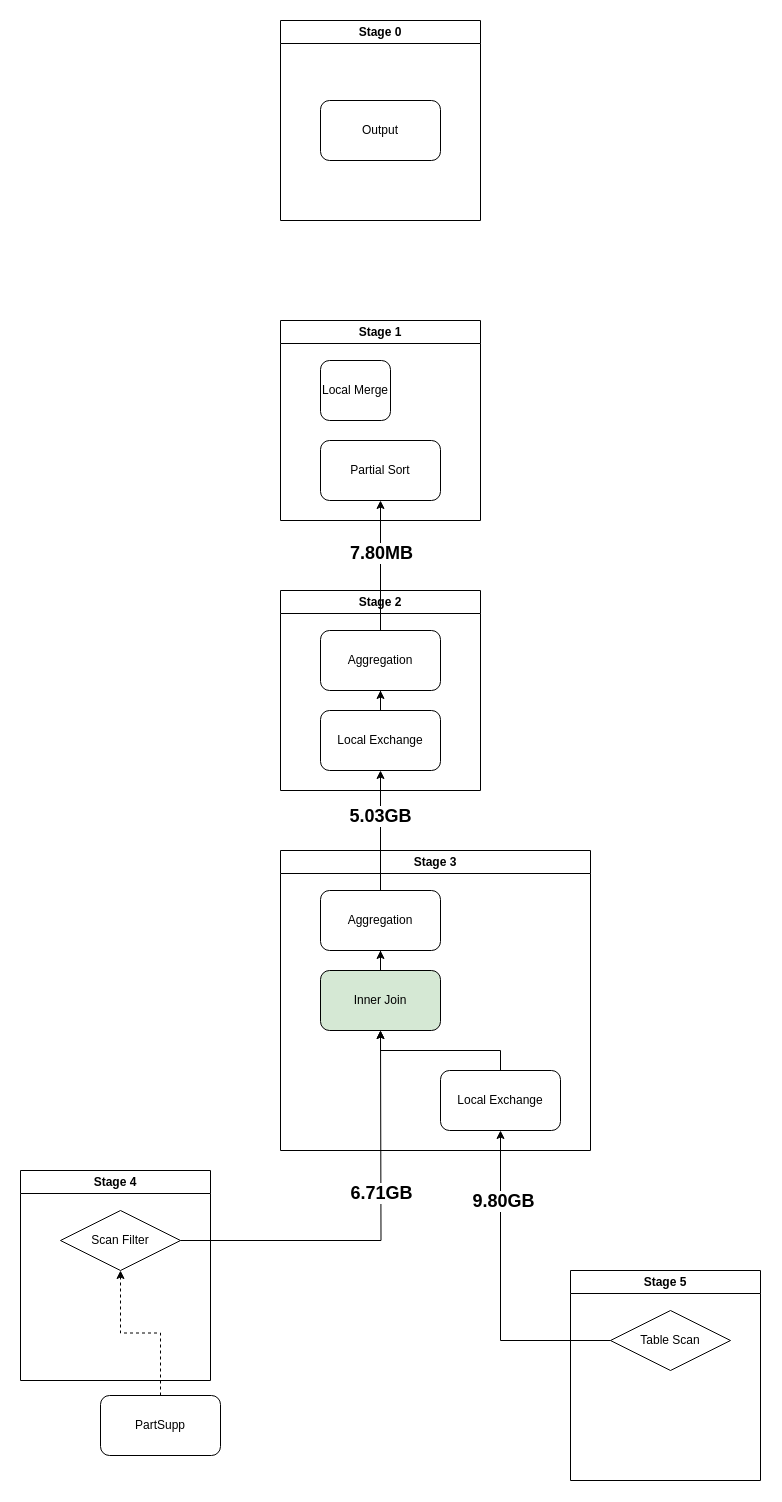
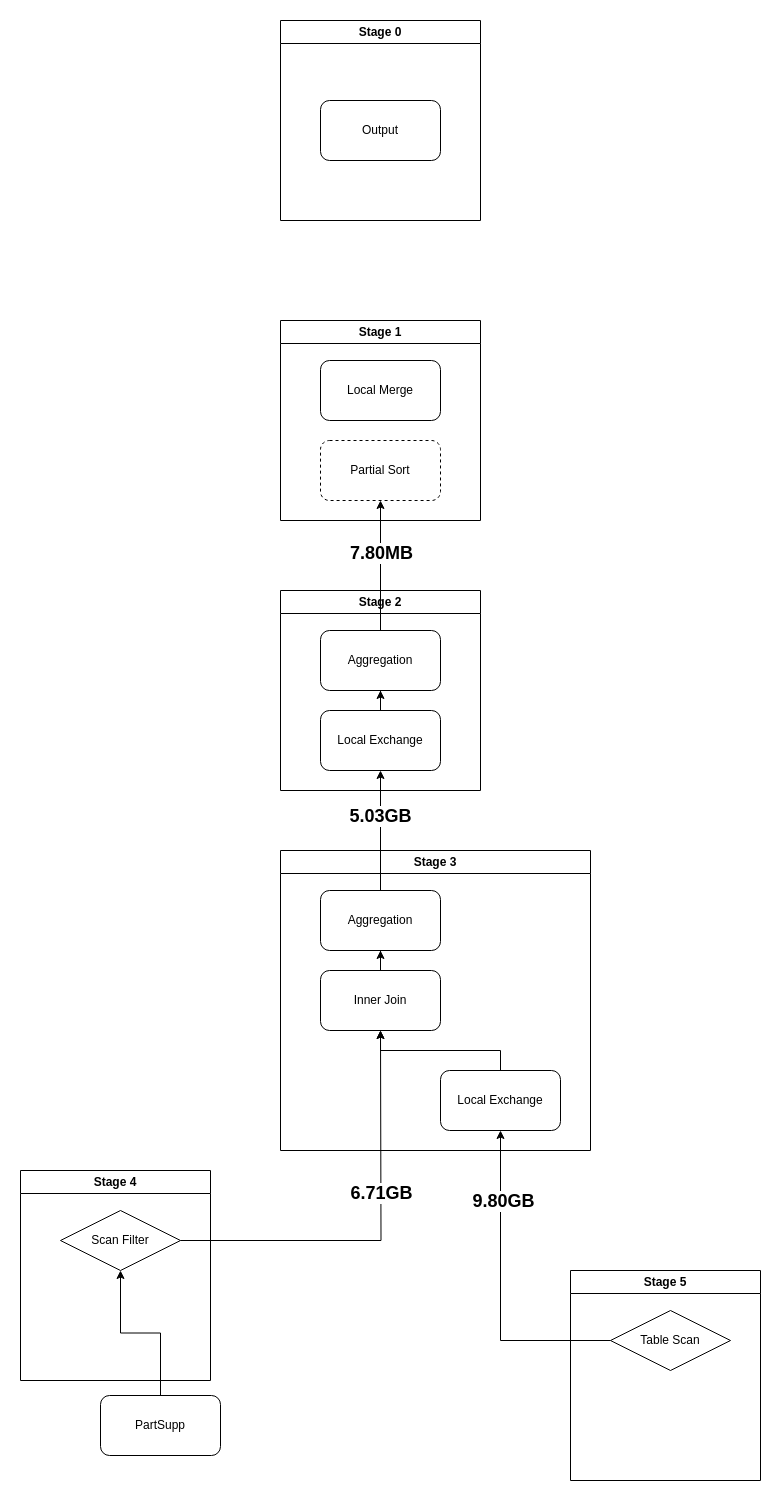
(356, 391) -> (381, 391)
(381, 471) -> (381, 471)
(381, 1001) -> (381, 1001)
(144, 1333) -> (144, 1333)
